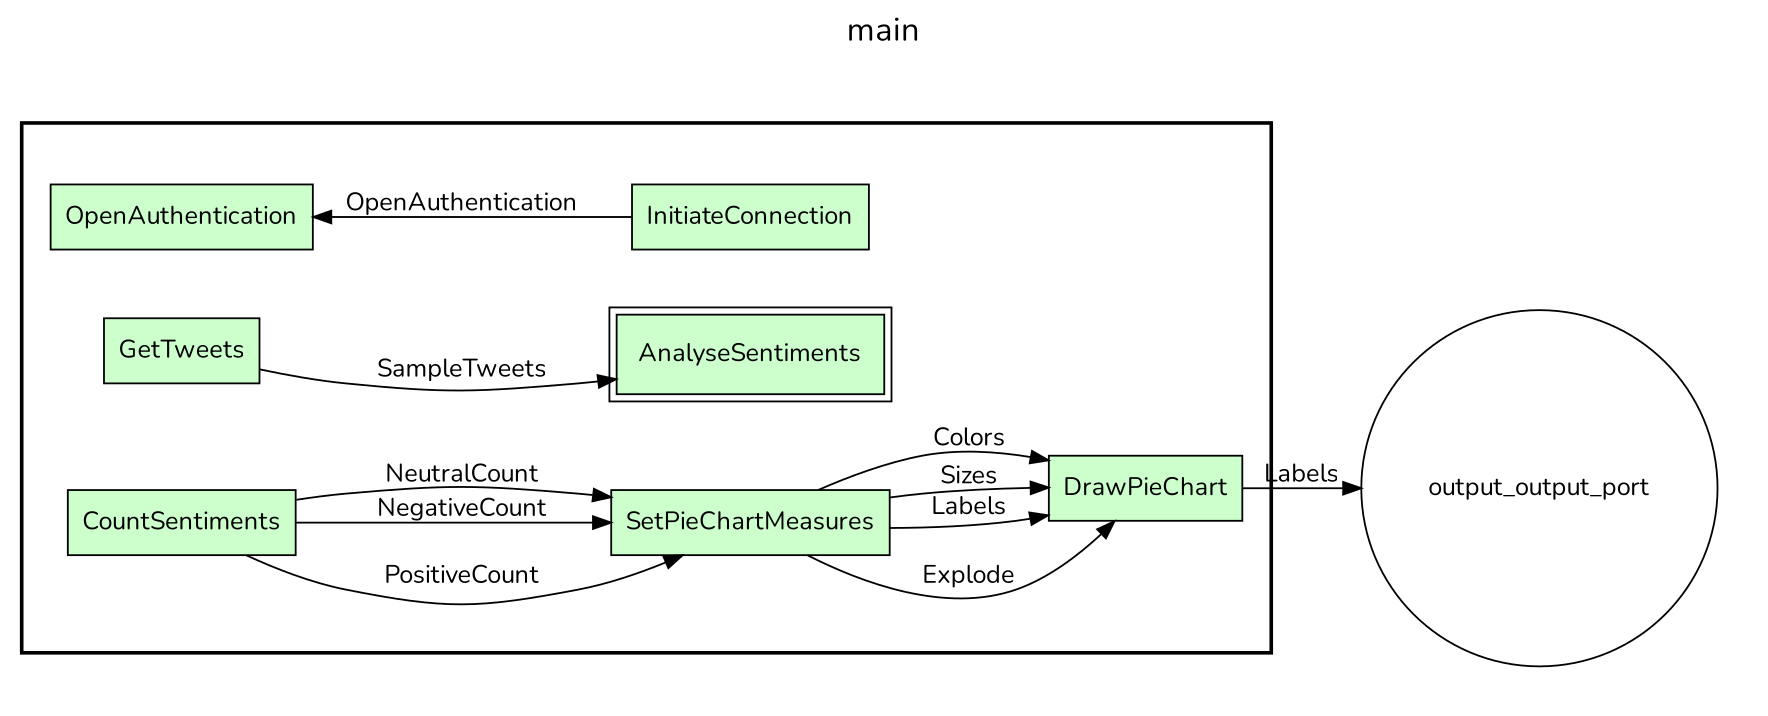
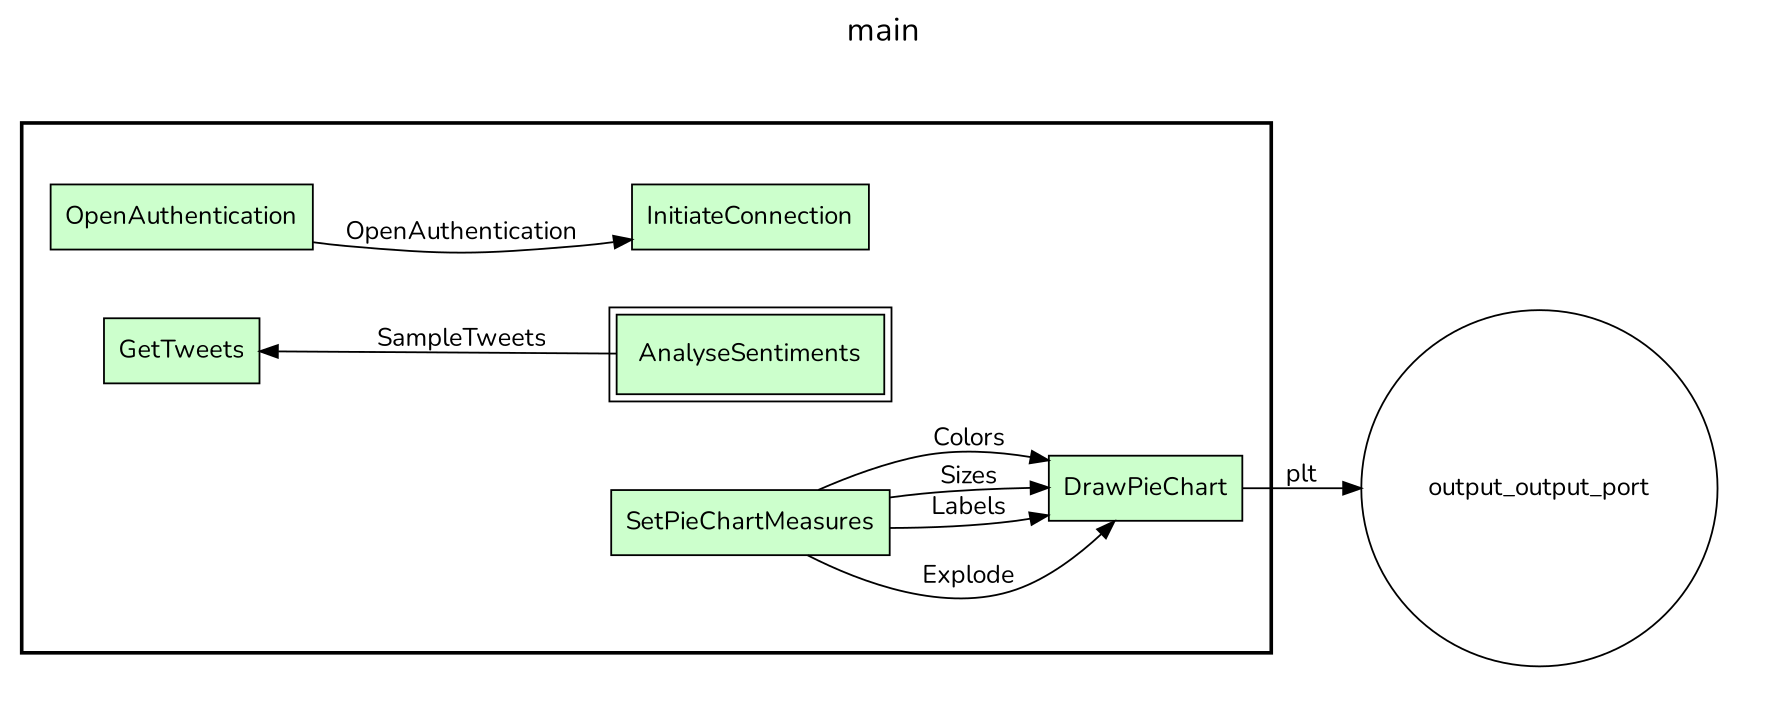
(482, 217) -> (463, 253)
(428, 390) -> (447, 352)
(1302, 475) -> (1302, 475)
(182, 523) -> none
